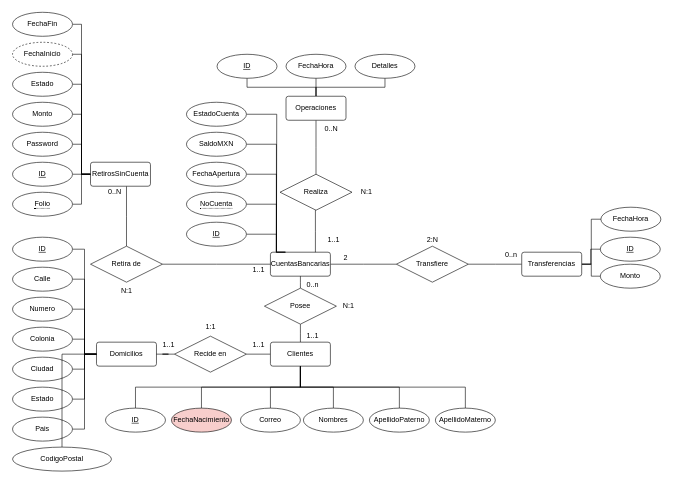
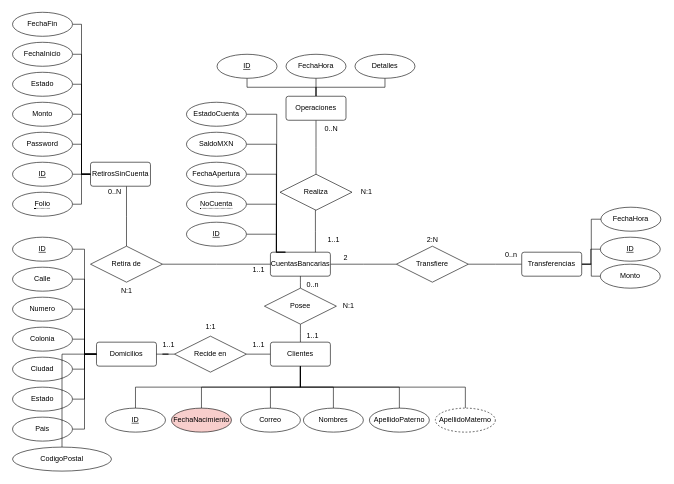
(42, 54) -> (42, 54)
(465, 420) -> (465, 420)
